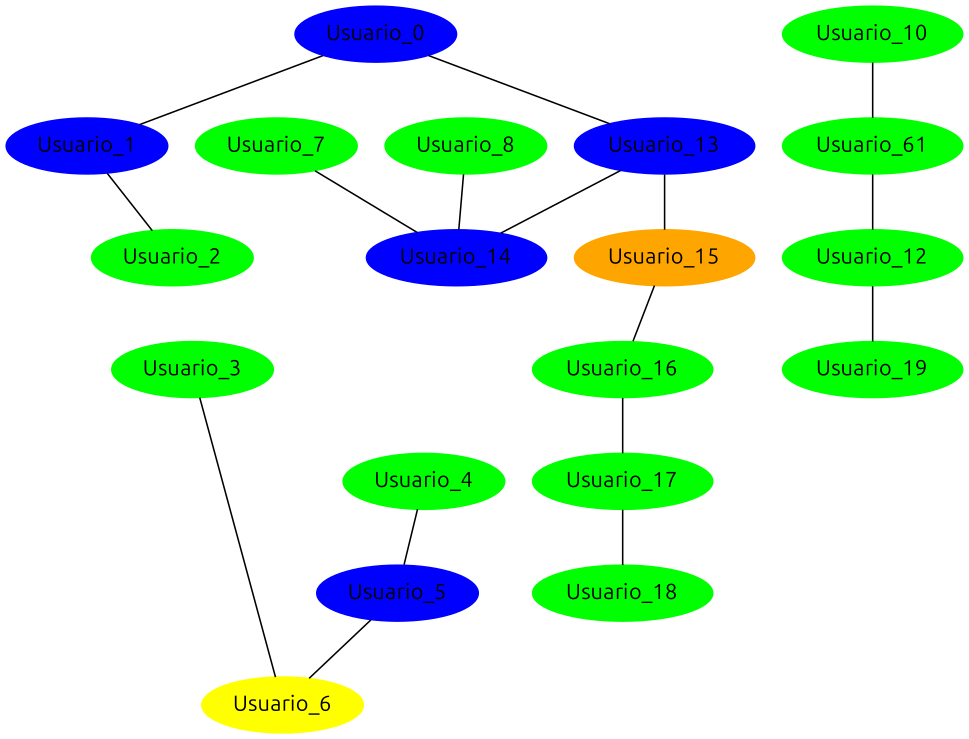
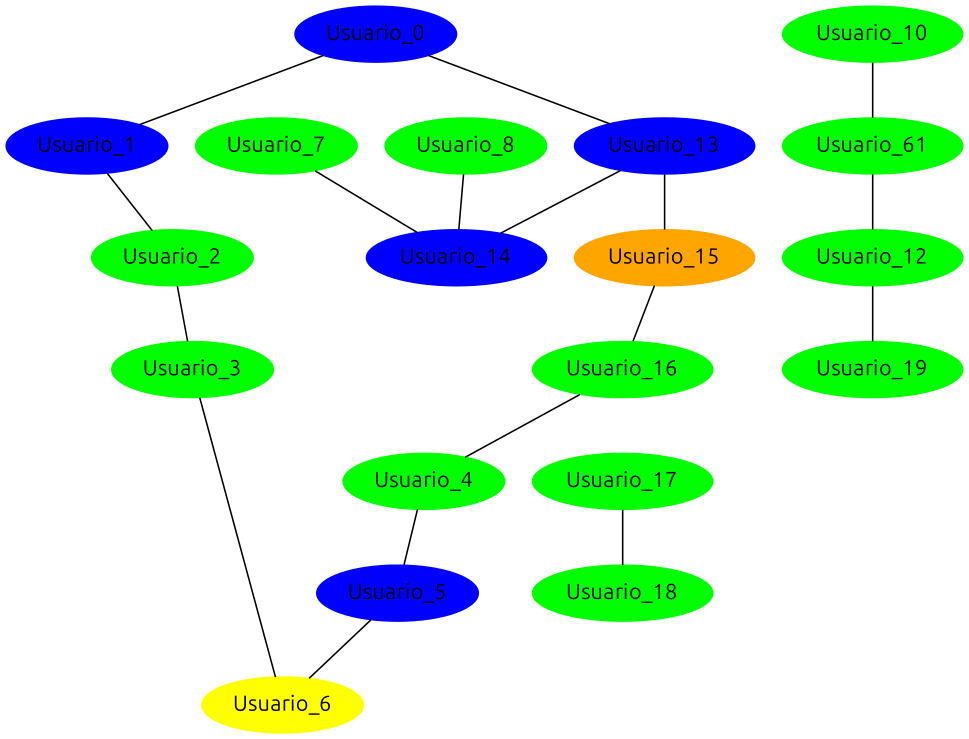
none -> (182, 314)
(623, 426) -> (523, 426)
